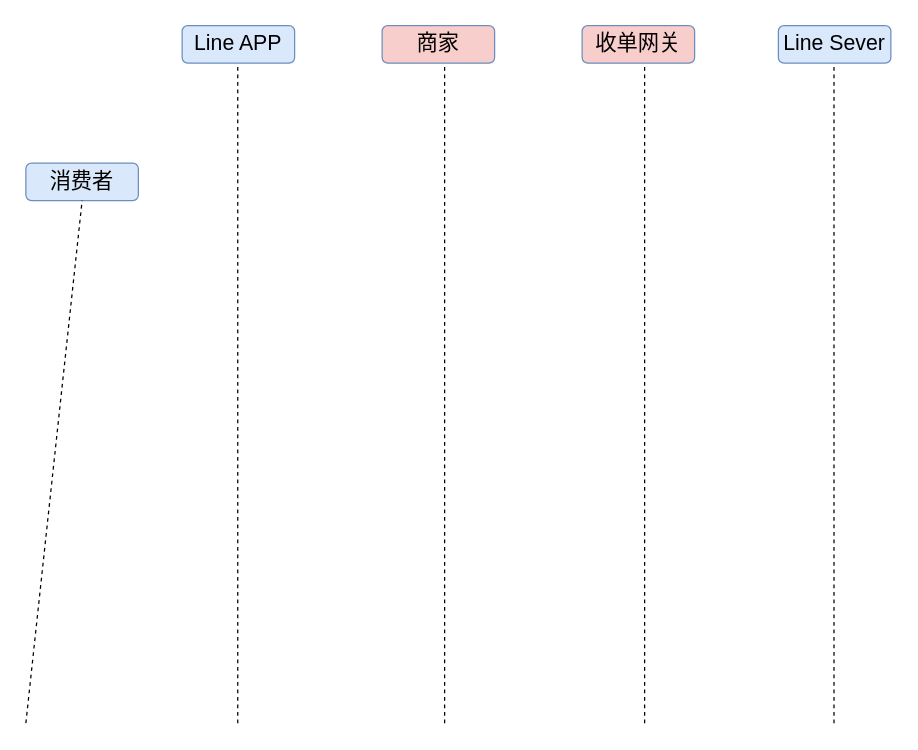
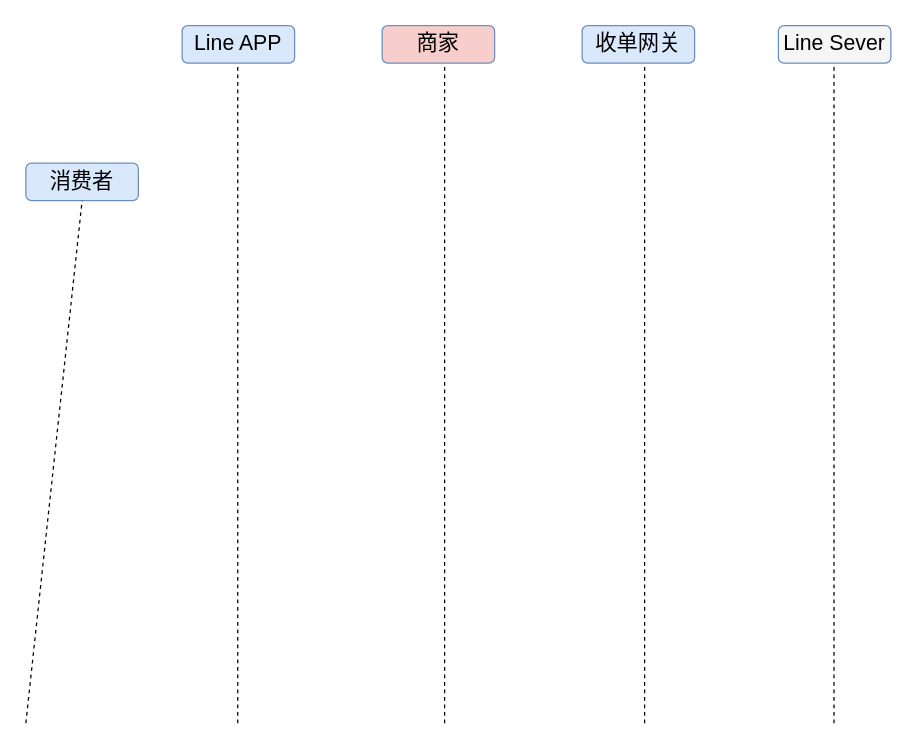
(638, 44) -> (638, 44)
(834, 44) -> (834, 44)
